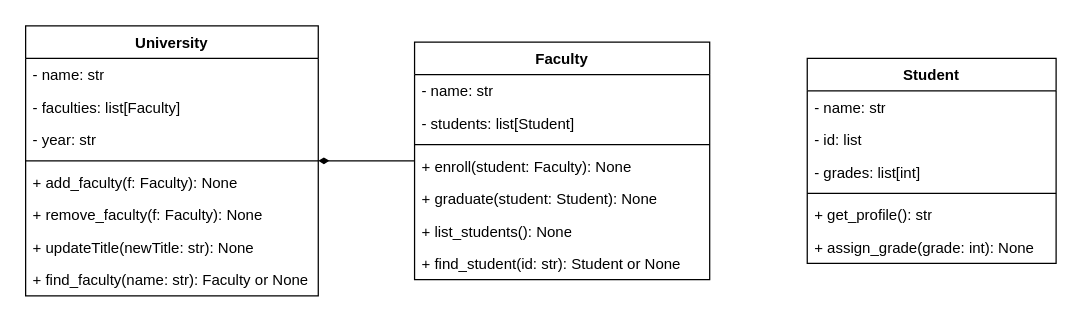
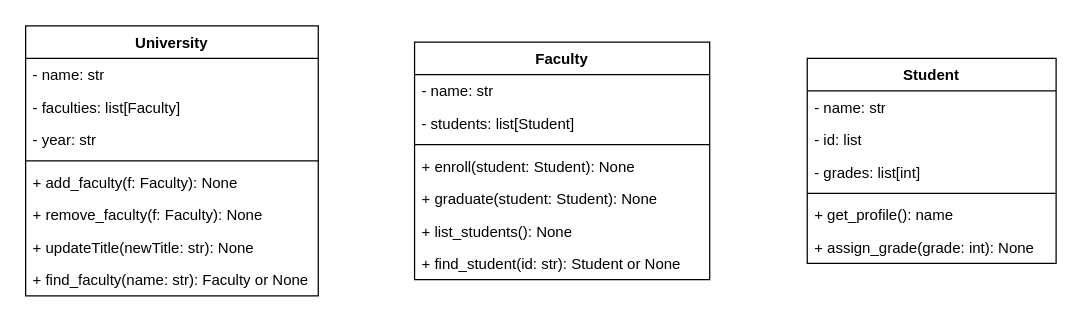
(370, 161) -> none
(541, 167) -> (543, 167)
(891, 216) -> (895, 216)
